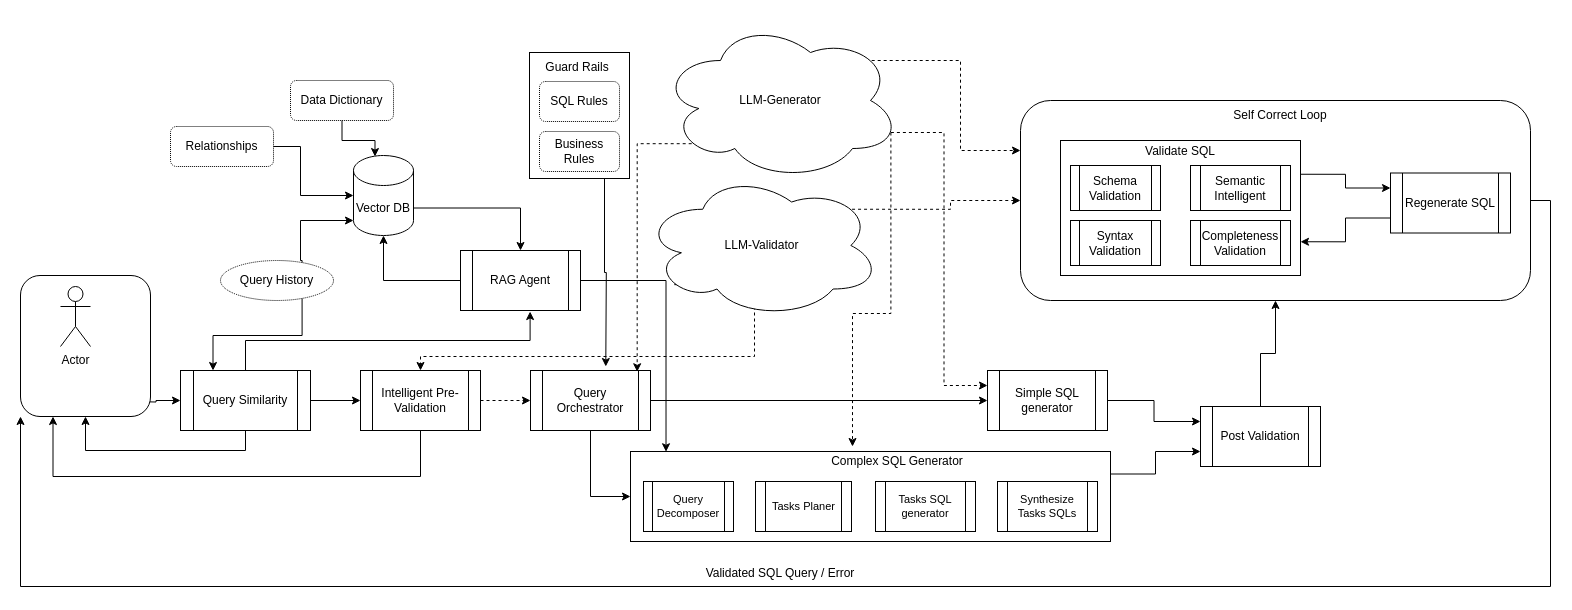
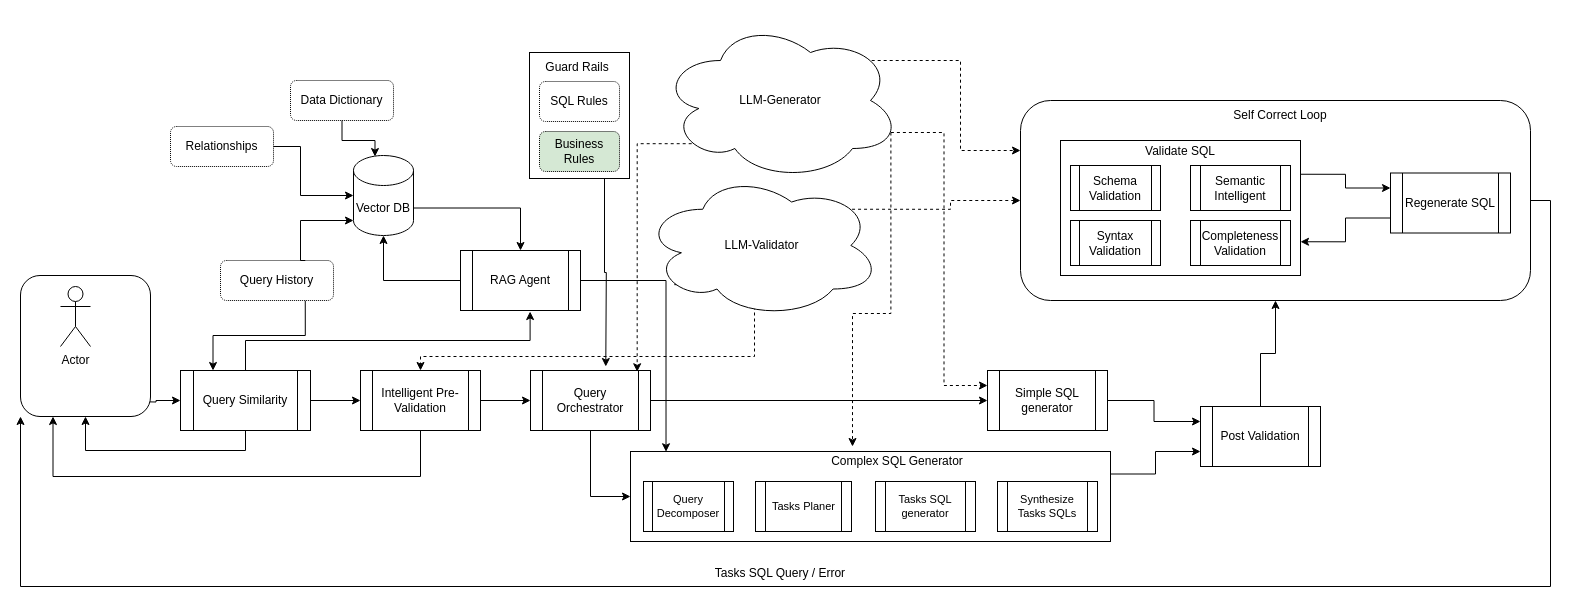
(580, 152) -> (580, 152)
(277, 281) -> (277, 281)
(503, 401) -> (503, 401)
(781, 574) -> (781, 574)
